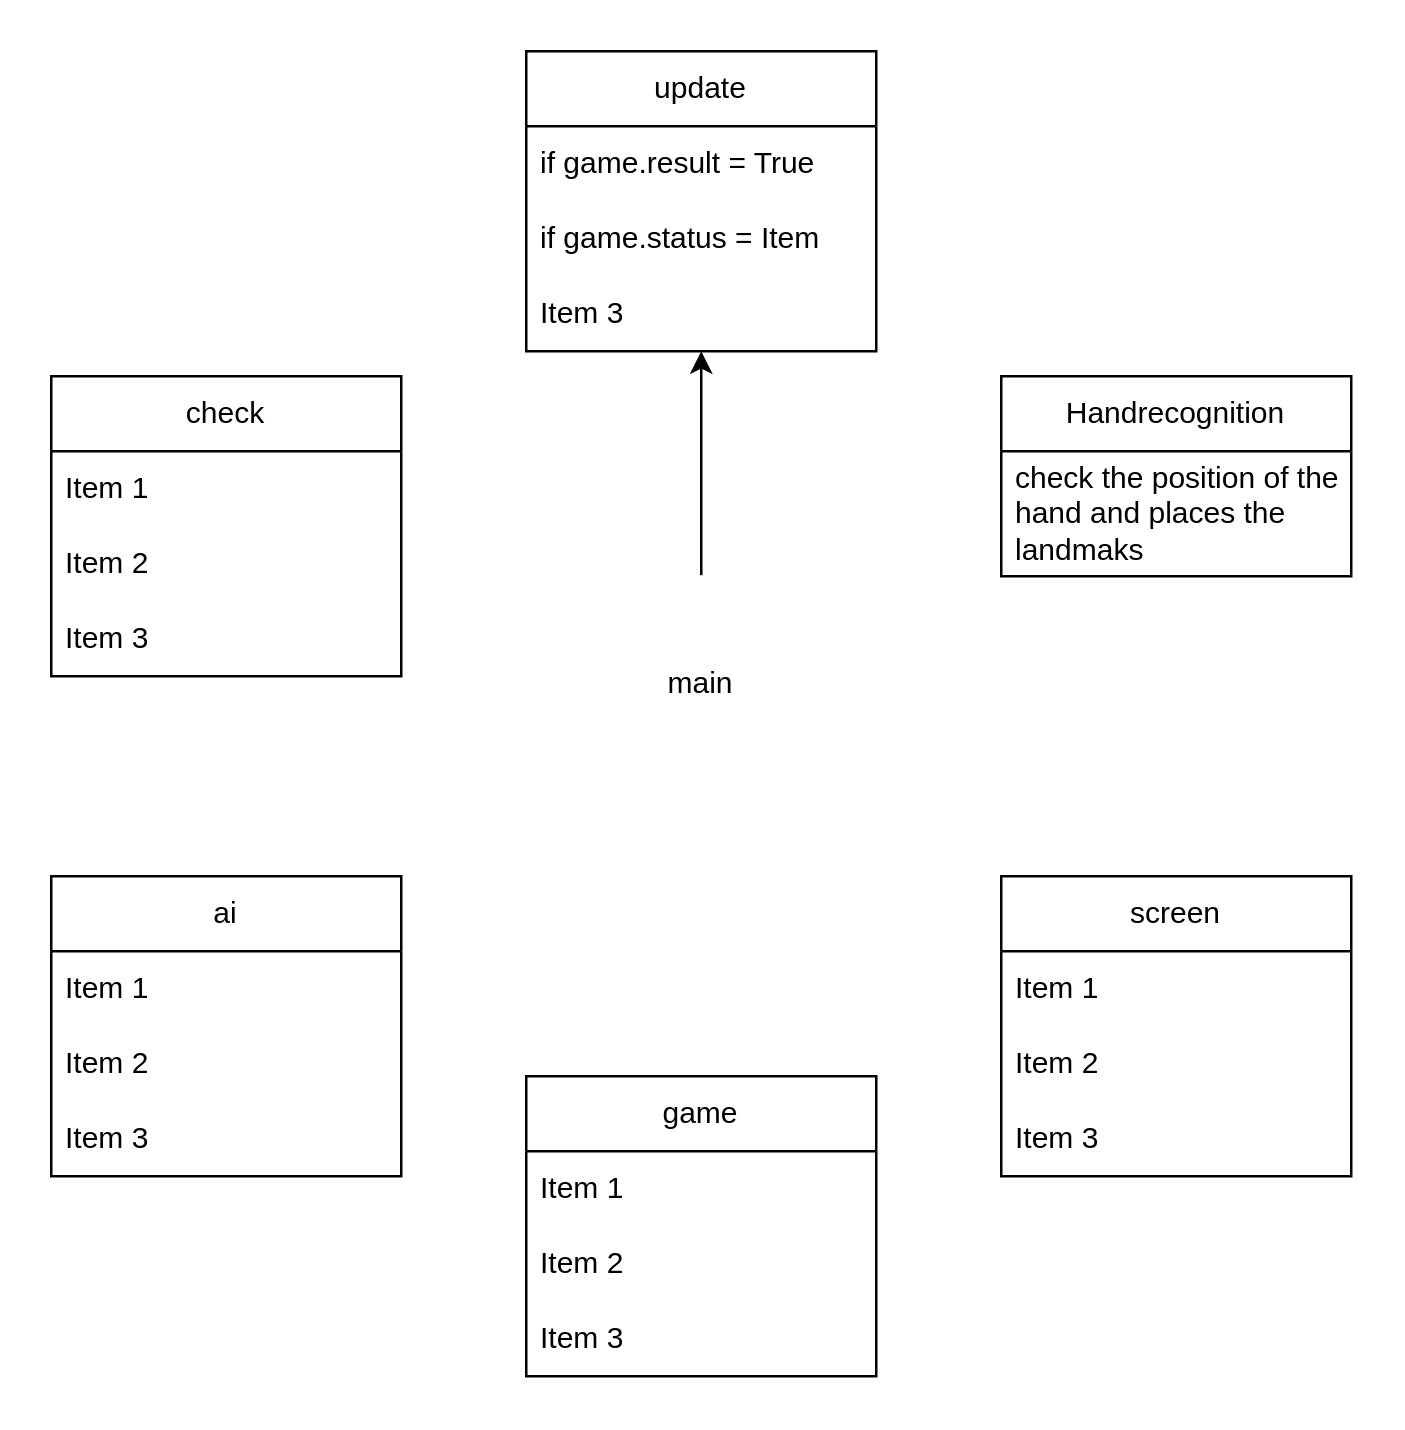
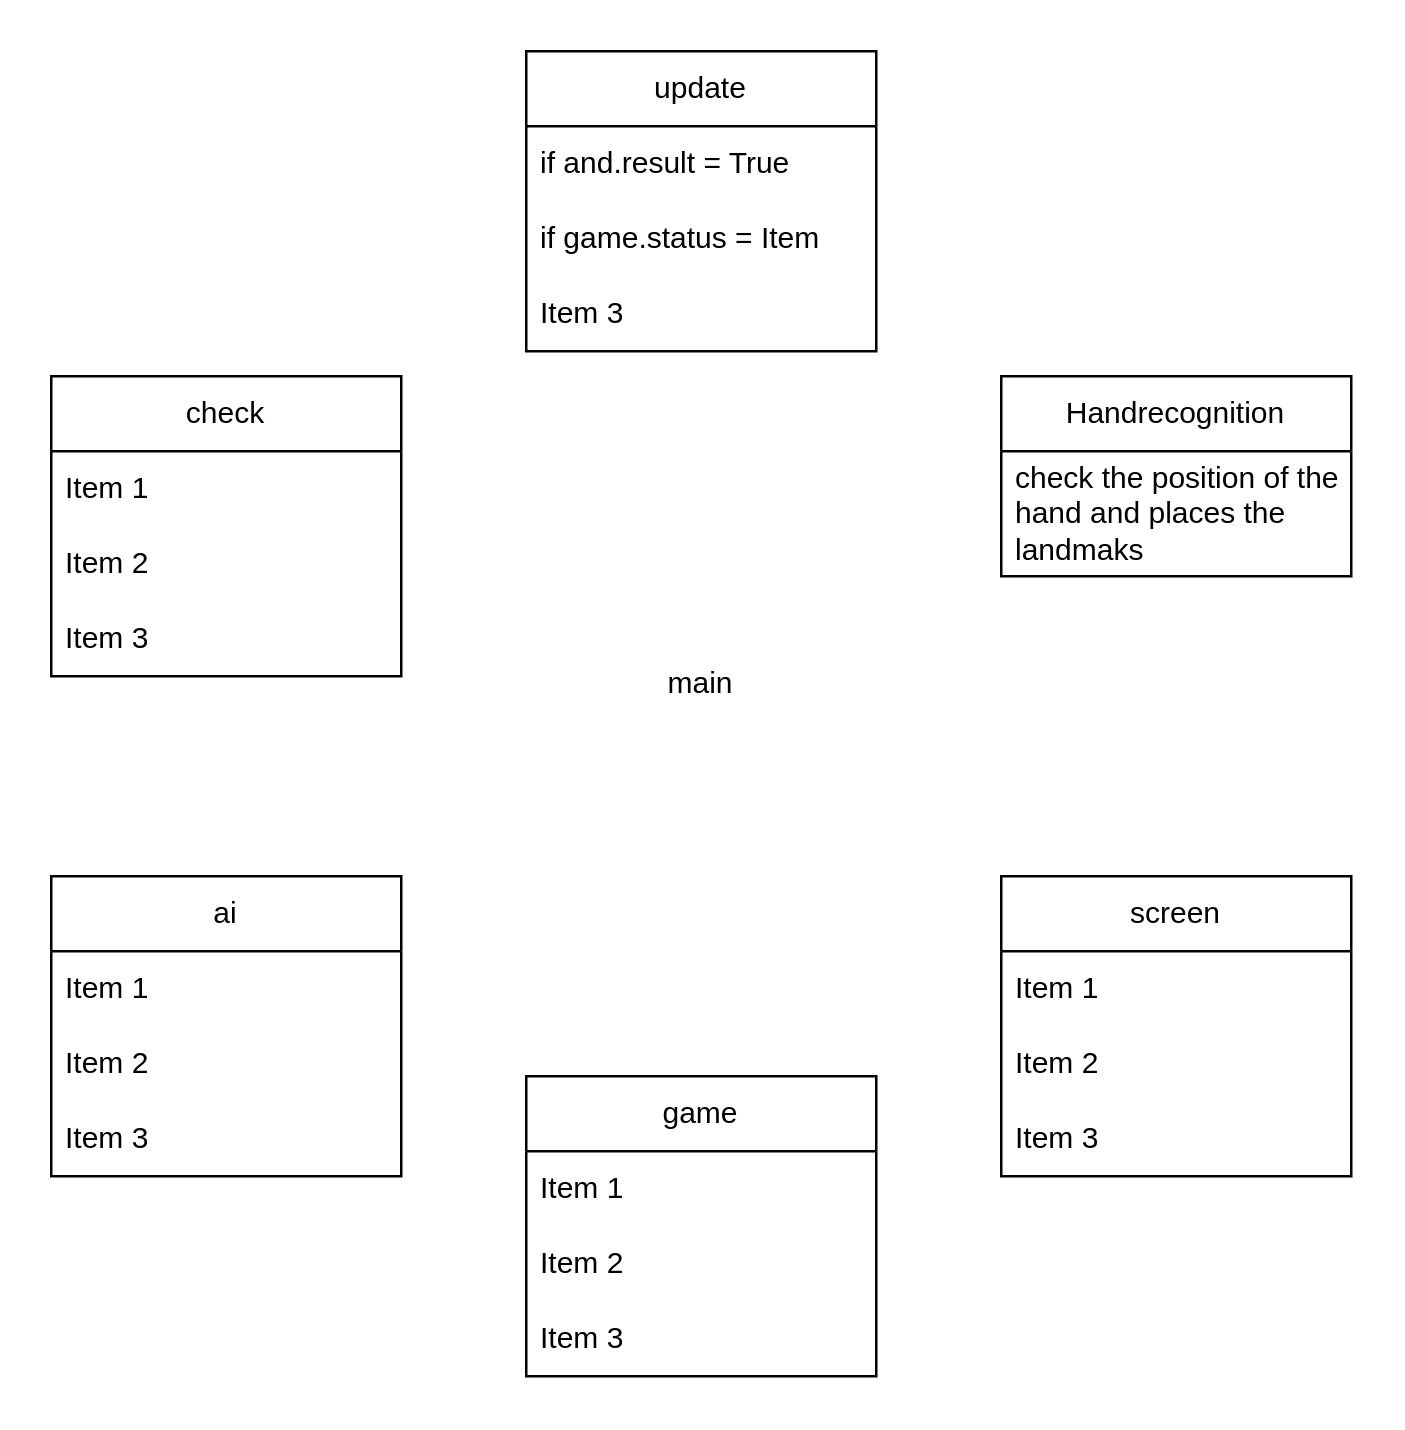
(694, 164) -> (686, 164)
(701, 472) -> none
